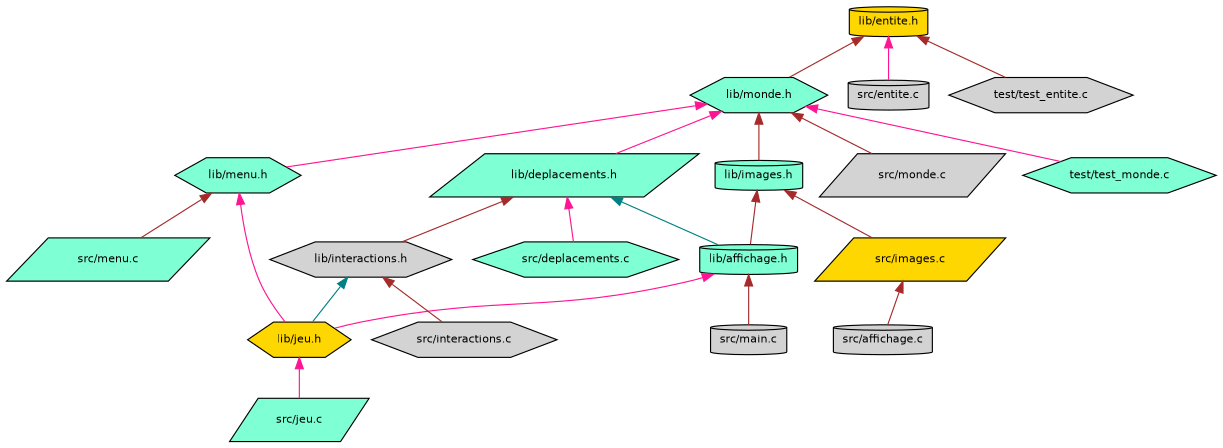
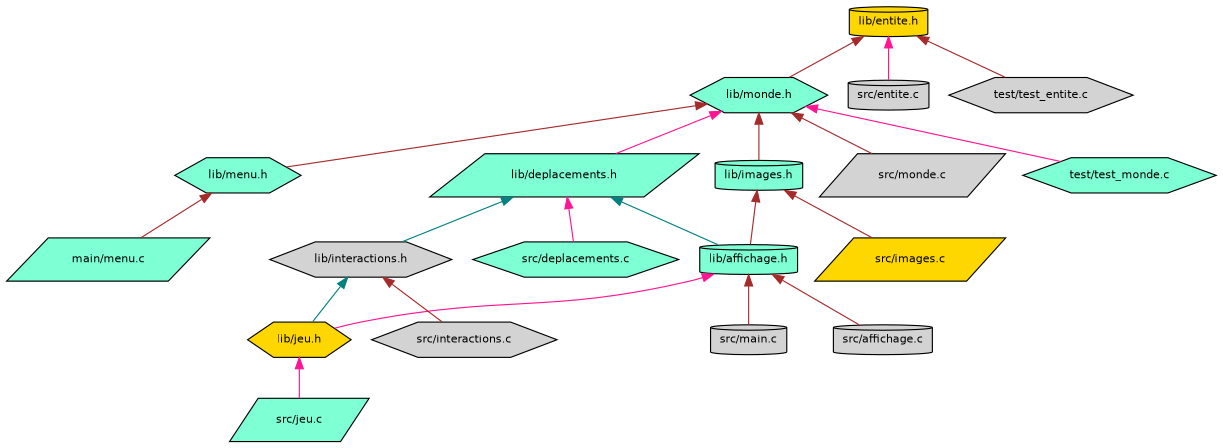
(491, 136) -> (491, 136)
(452, 222) -> (452, 222)
(108, 260) -> (108, 260)
(254, 267) -> none
(893, 308) -> (821, 302)
